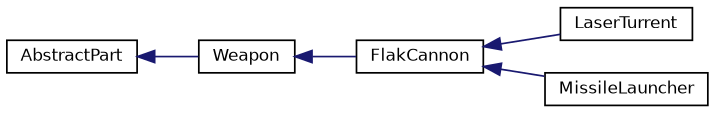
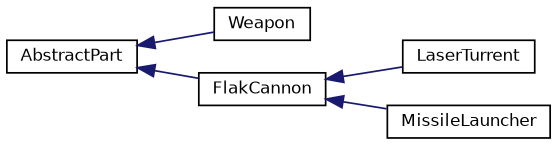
(334, 57) -> (176, 74)
